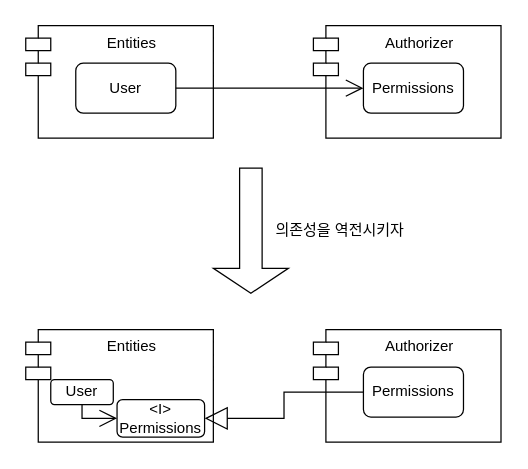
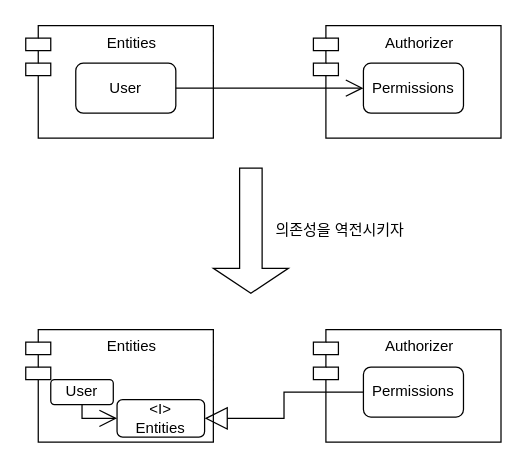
(161, 418) -> (161, 418)
